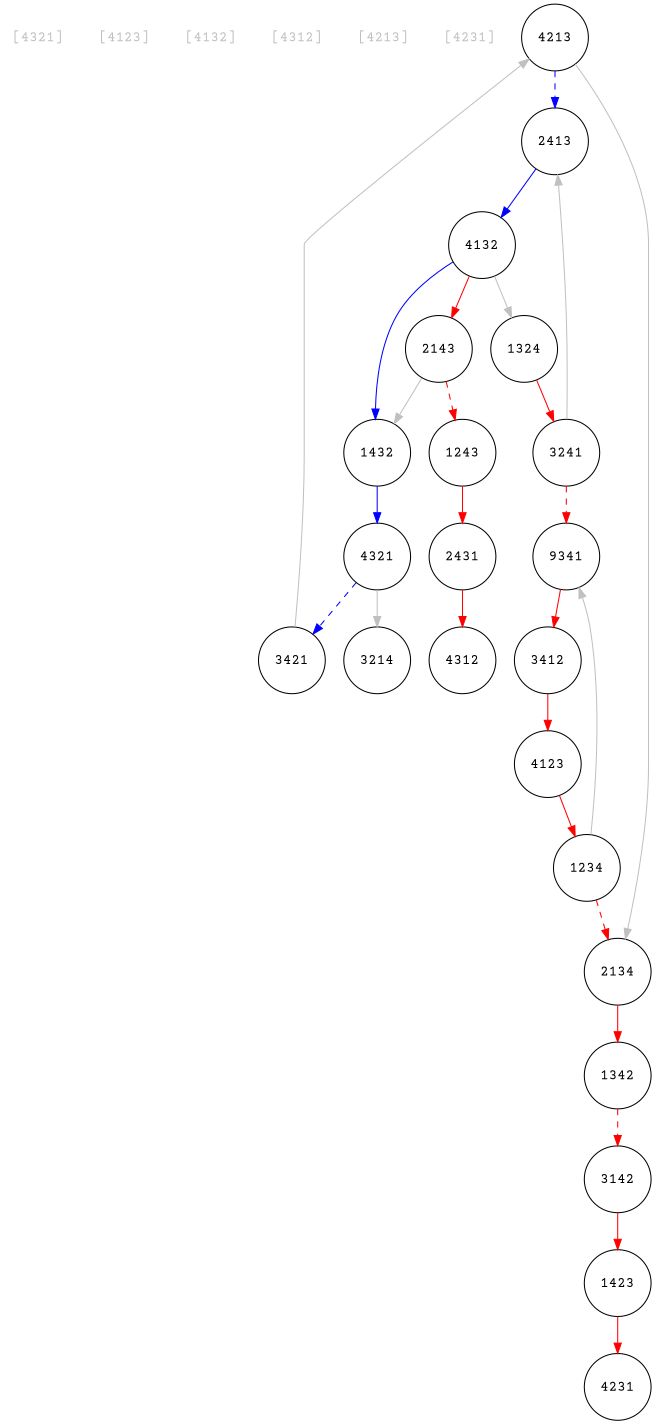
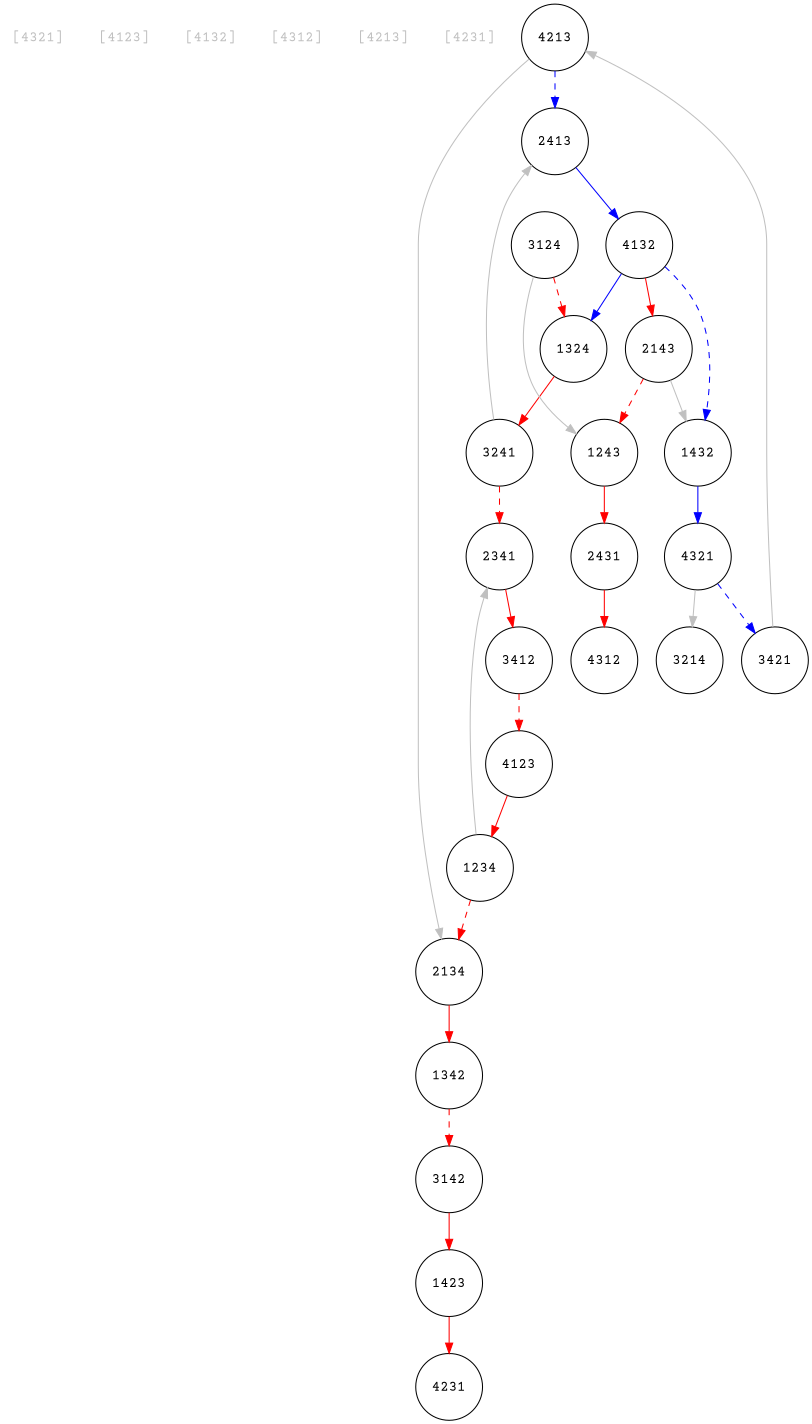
none -> (545, 245)
(501, 292) -> (609, 293)
(393, 324) -> (706, 332)
(566, 556) -> (499, 556)
(548, 707) -> (519, 707)
